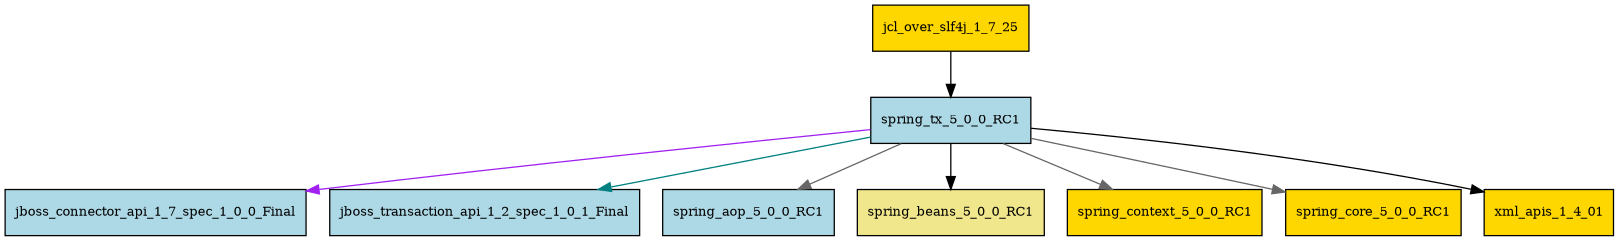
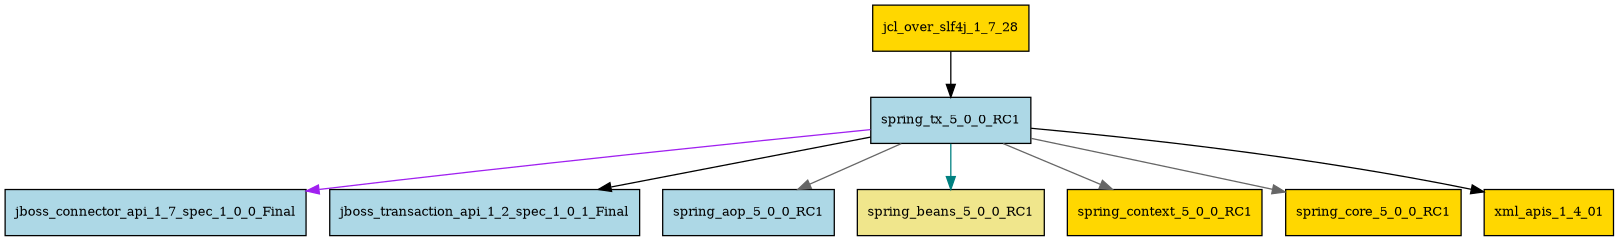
(951, 28) -> (951, 28)
(951, 160) -> (951, 160)
(741, 162) -> (741, 162)
